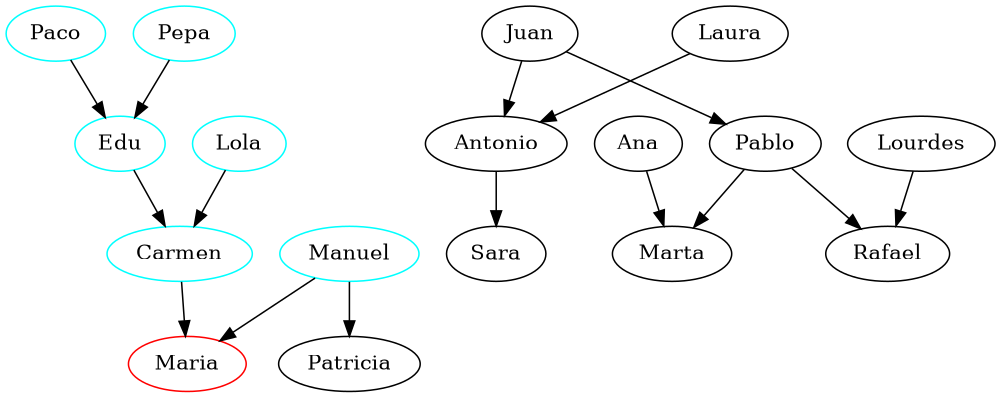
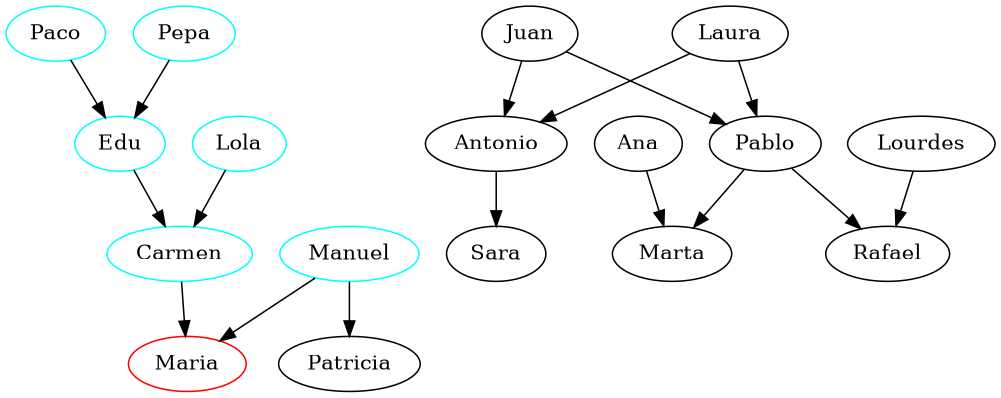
none -> (745, 81)
